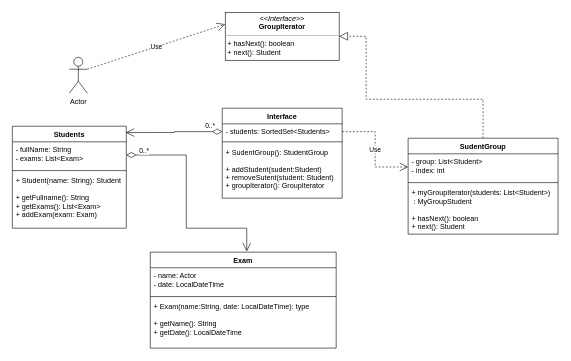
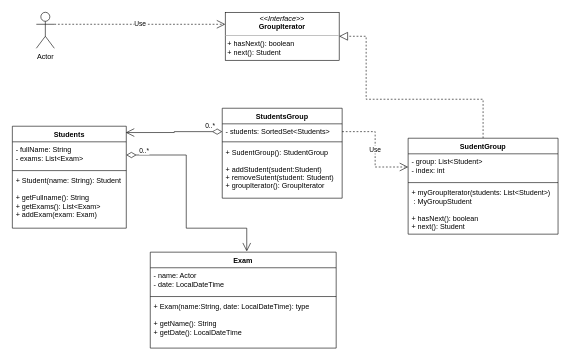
(78, 75) -> (45, 30)
(282, 116) -> (282, 116)
